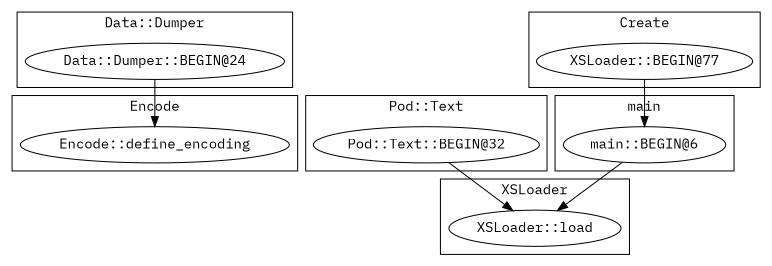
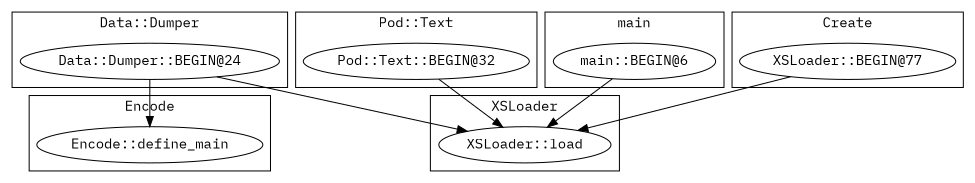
(645, 102) -> (689, 102)
none -> (337, 103)
(155, 145) -> (150, 145)
